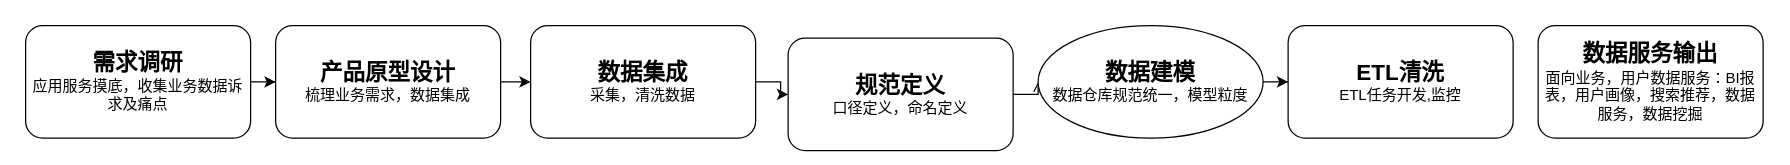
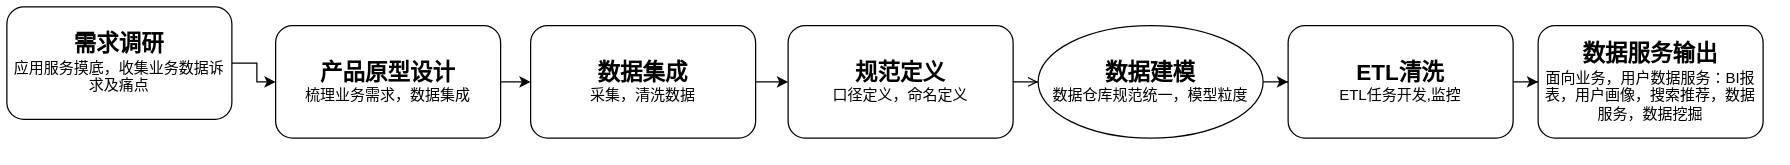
(138, 82) -> (119, 63)
none -> (1530, 82)
(901, 94) -> (901, 82)
